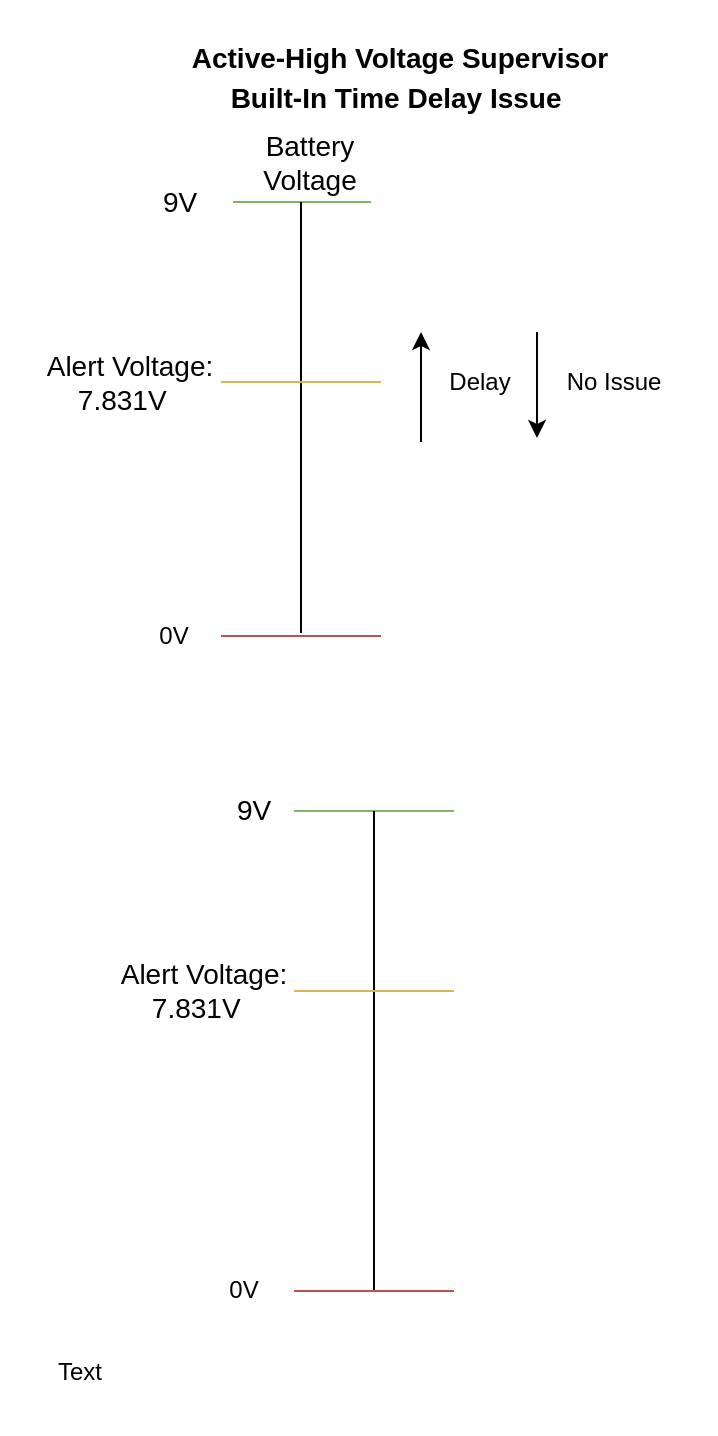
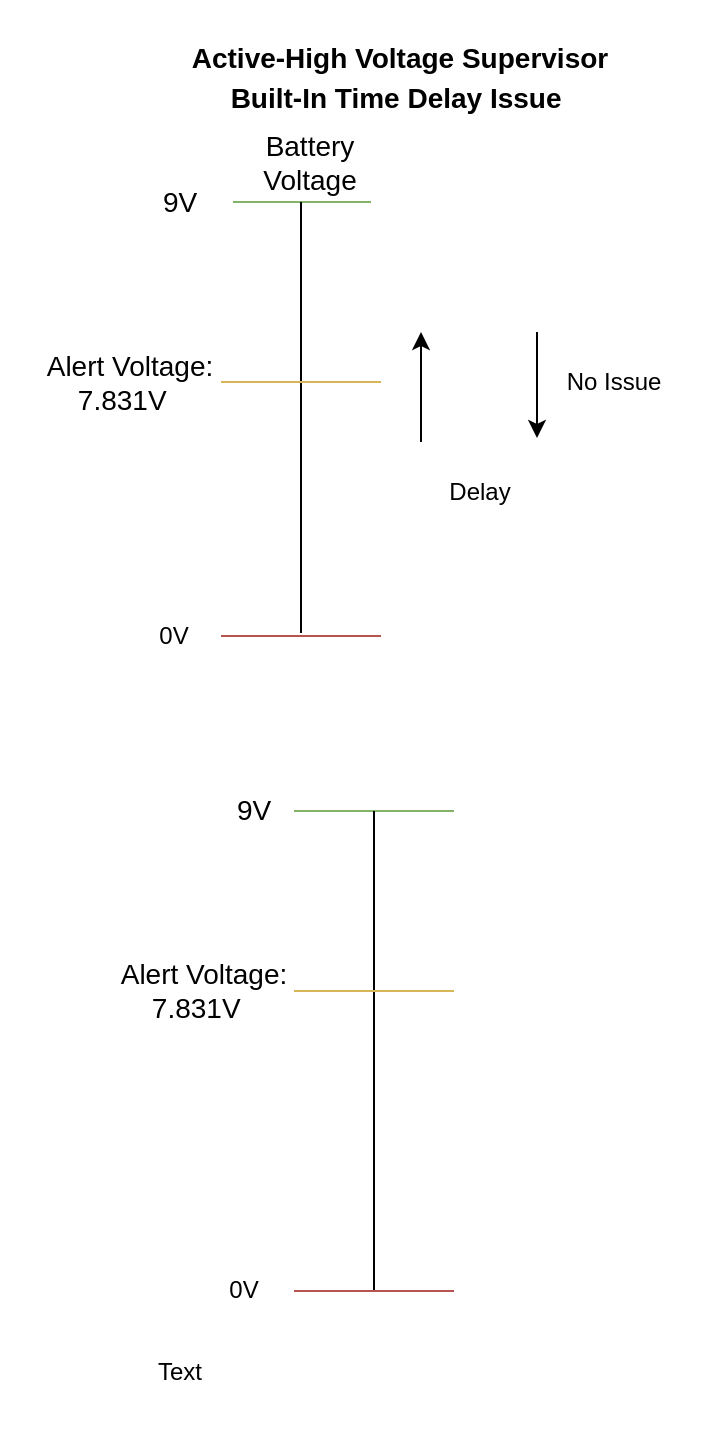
(481, 382) -> (481, 492)
(81, 1373) -> (181, 1373)
